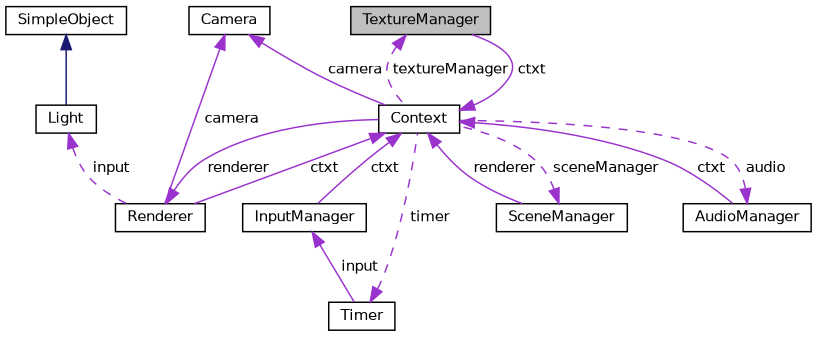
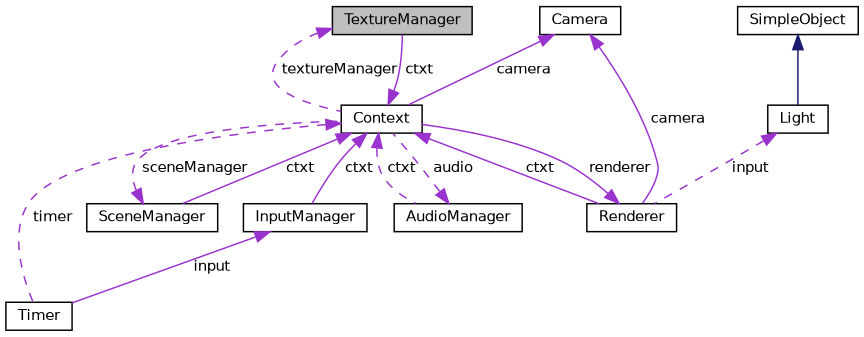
(611, 143) -> (387, 182)
(502, 168) -> (298, 168)
(403, 212) -> (121, 157)
